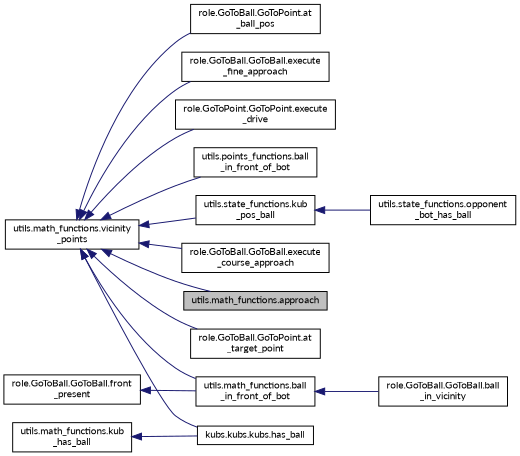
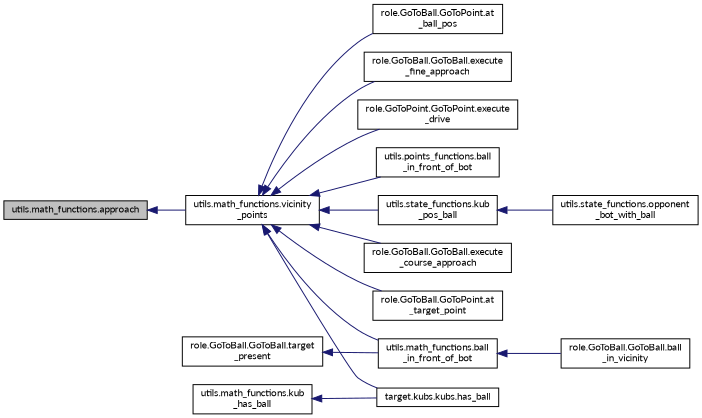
(443, 210) -> (625, 210)
(160, 275) -> (171, 210)
(72, 390) -> (253, 351)
(255, 435) -> (438, 397)
